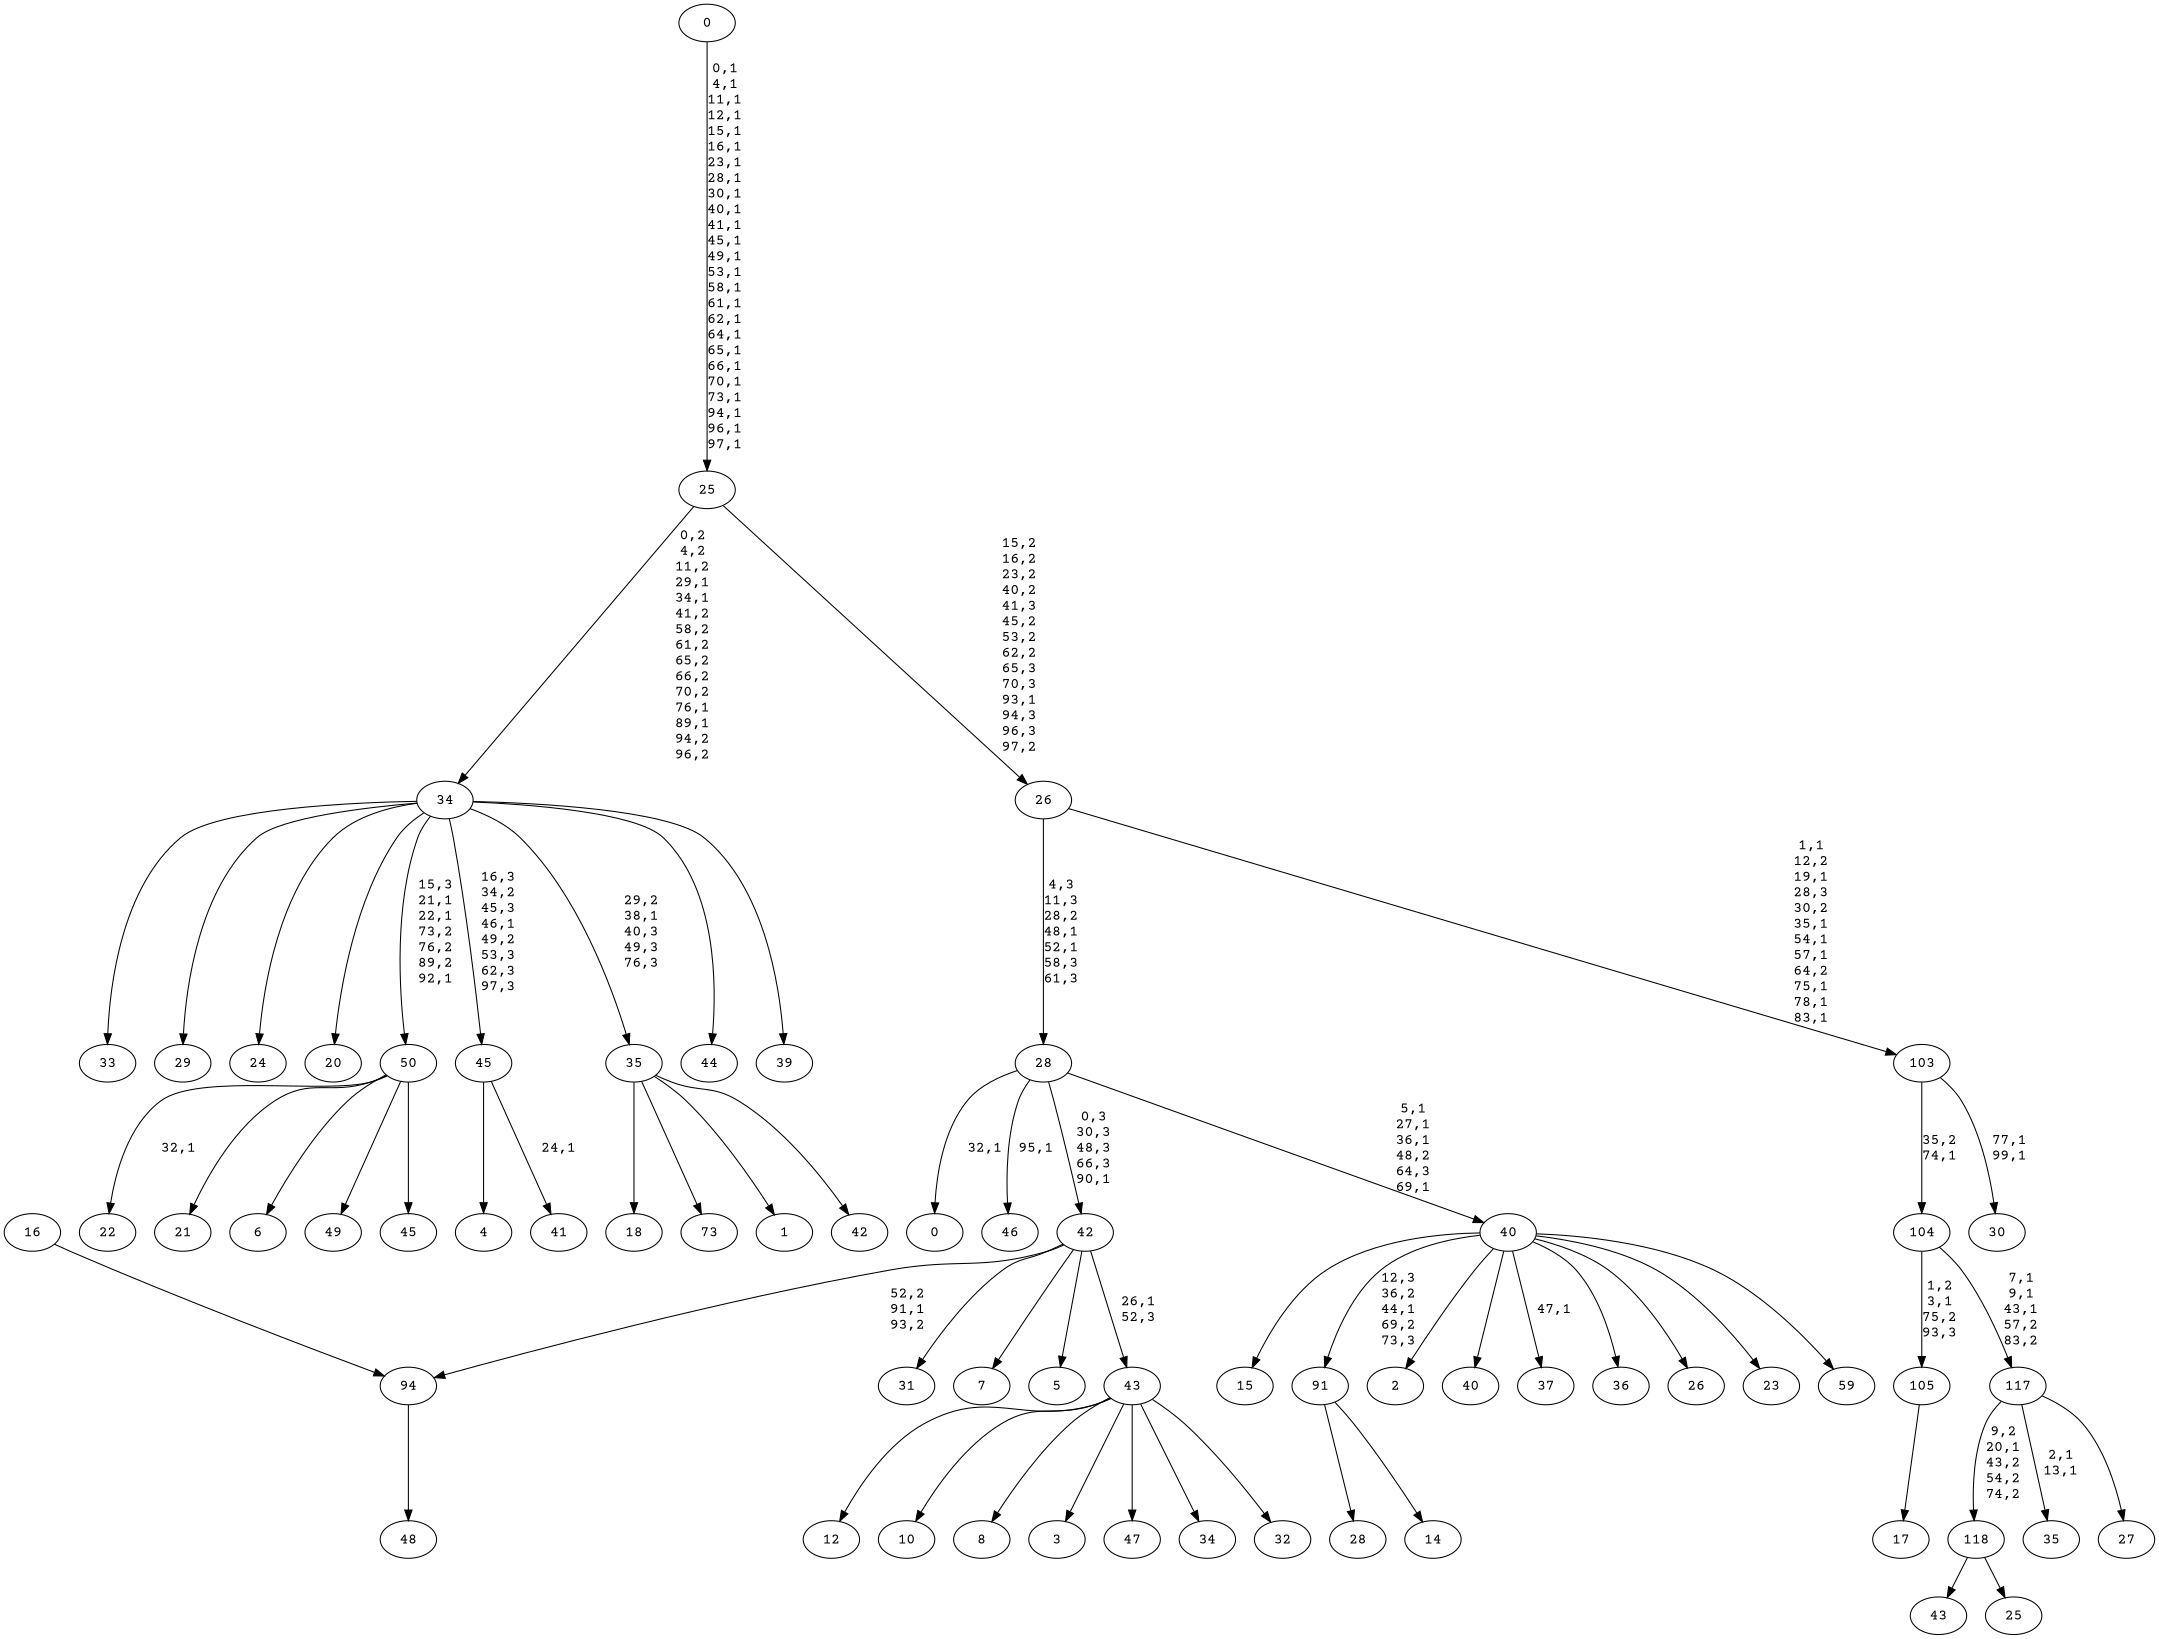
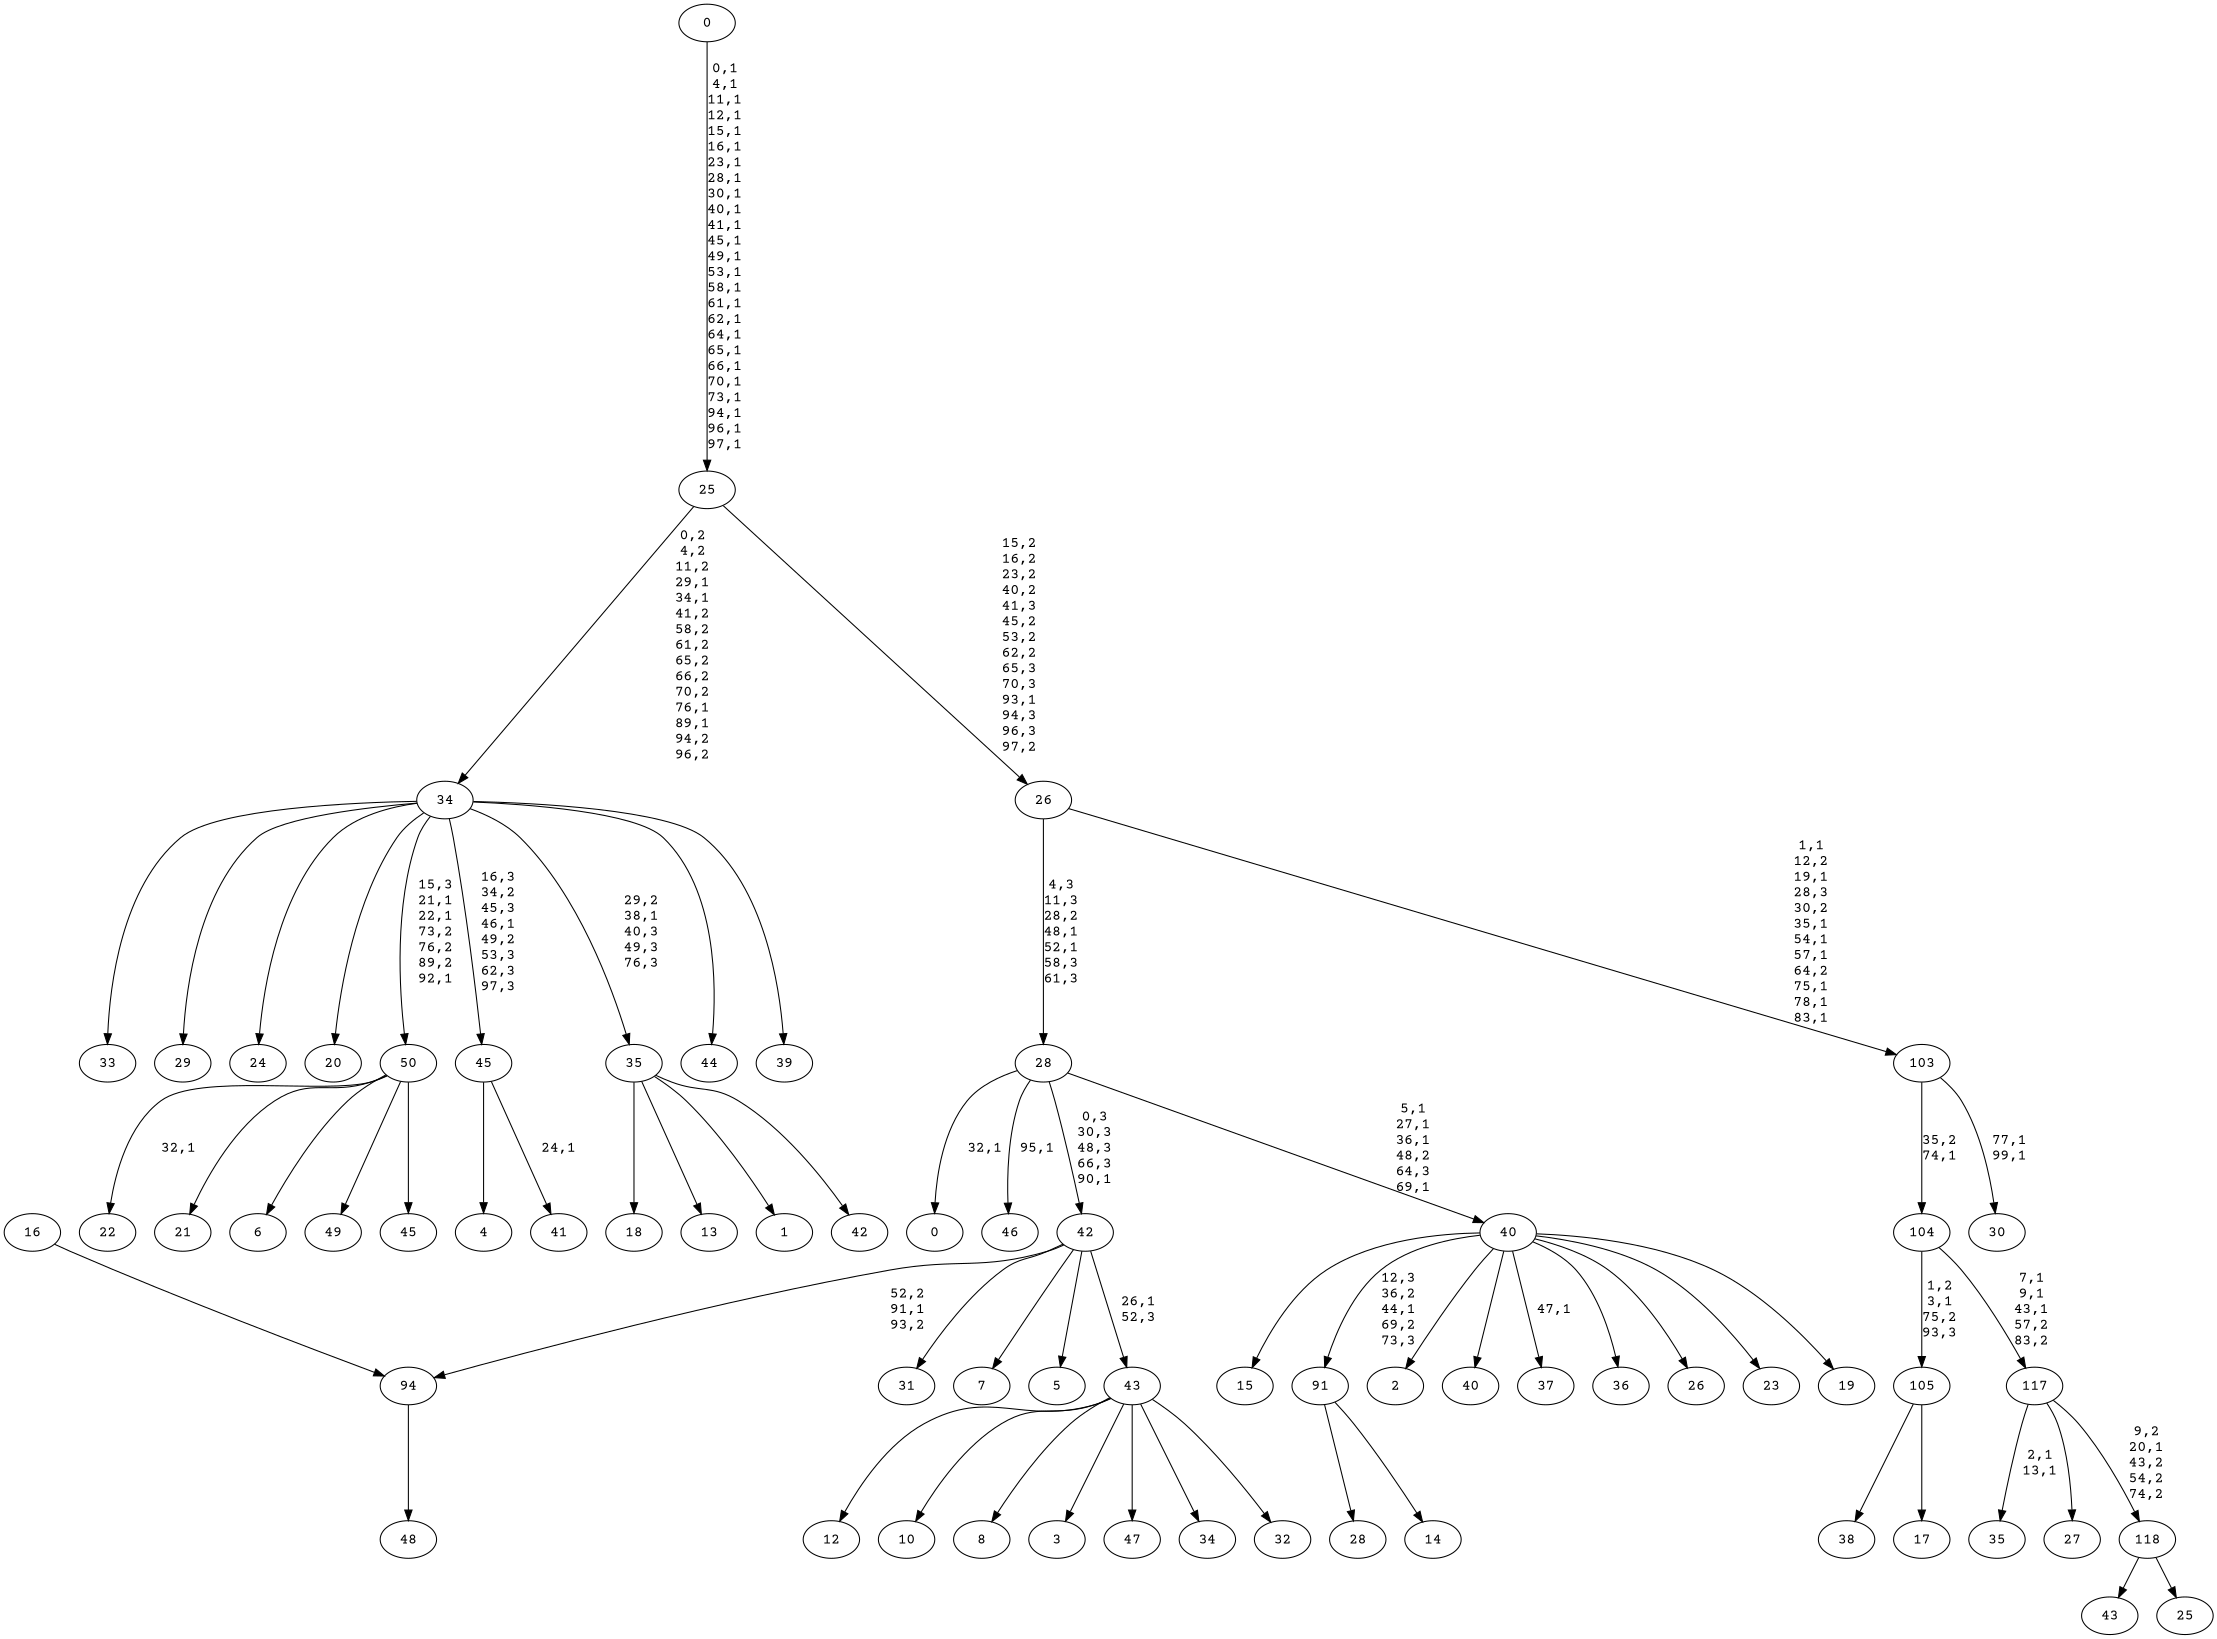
(709, 1232) -> (709, 1232)
(1847, 1386) -> (1847, 1386)
none -> (1847, 1540)
